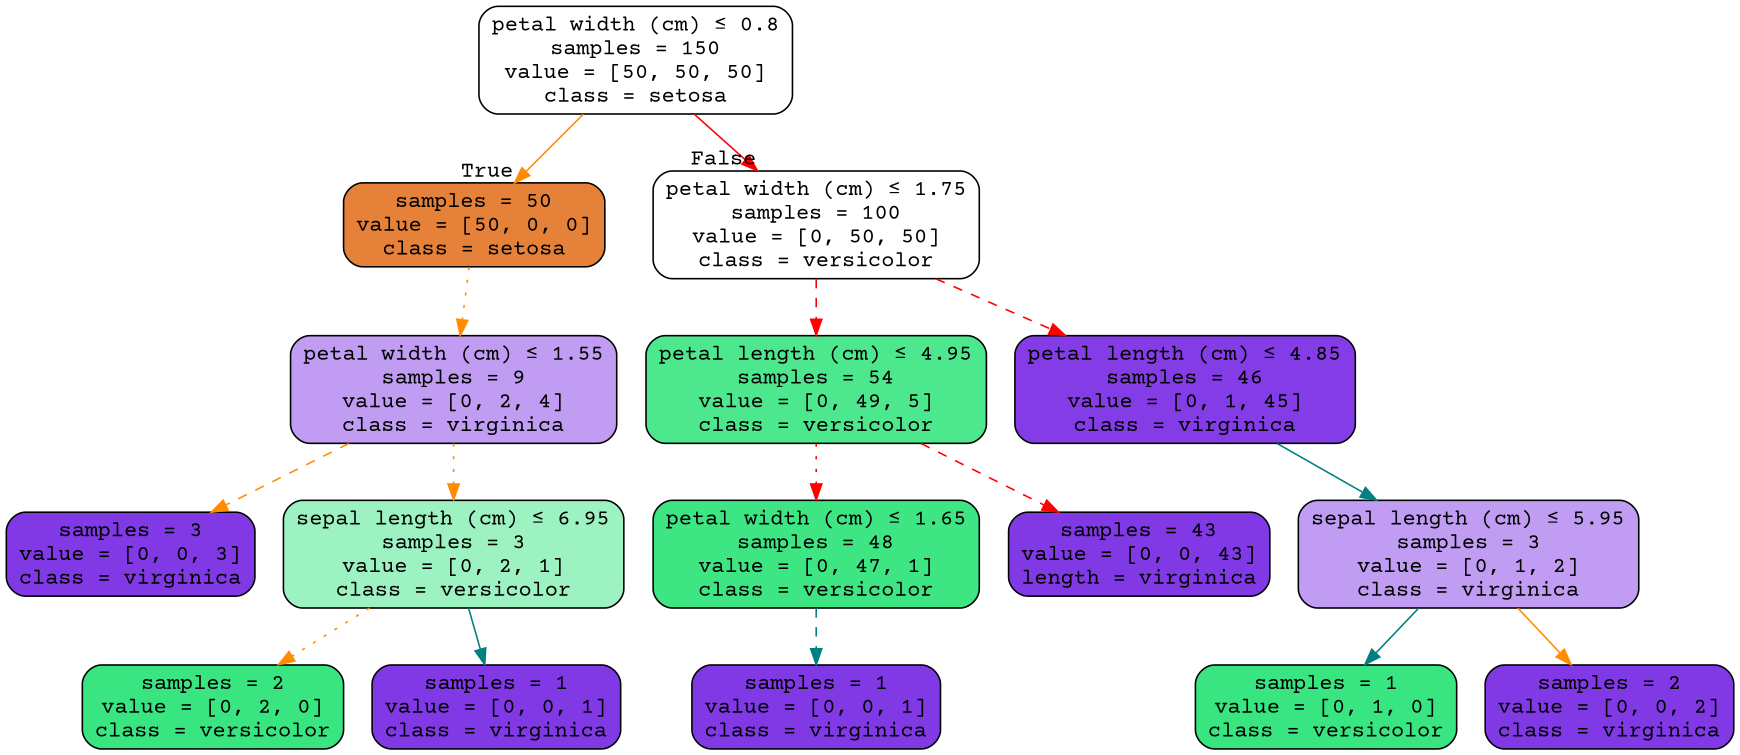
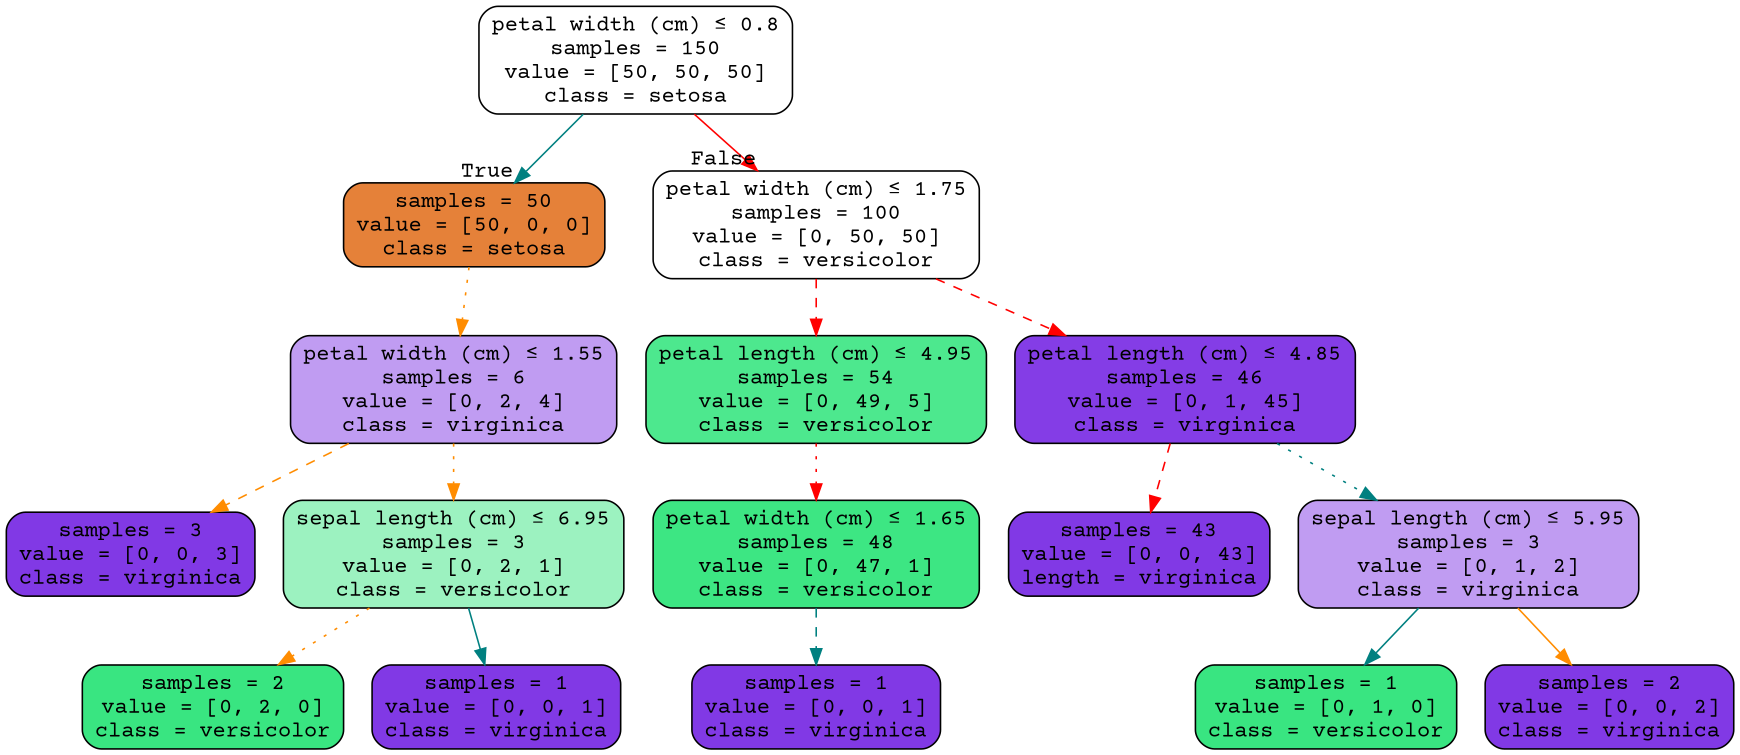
(555, 143) -> (555, 143)
(454, 377) -> (454, 377)
(1320, 468) -> (1320, 468)
(982, 474) -> (1163, 470)
